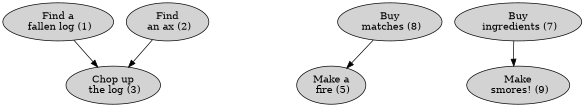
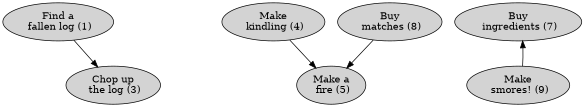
(168, 22) -> none
none -> (273, 22)
(513, 50) -> (523, 57)
